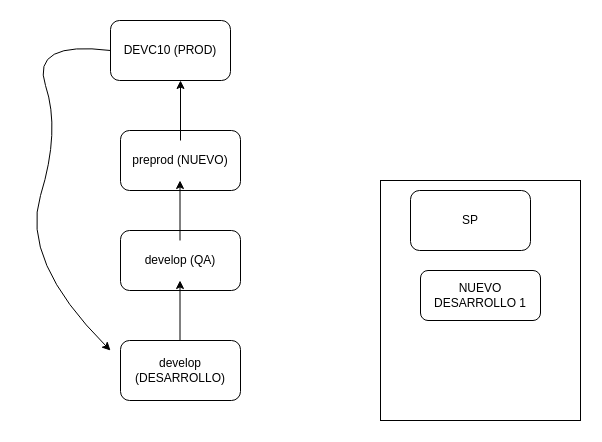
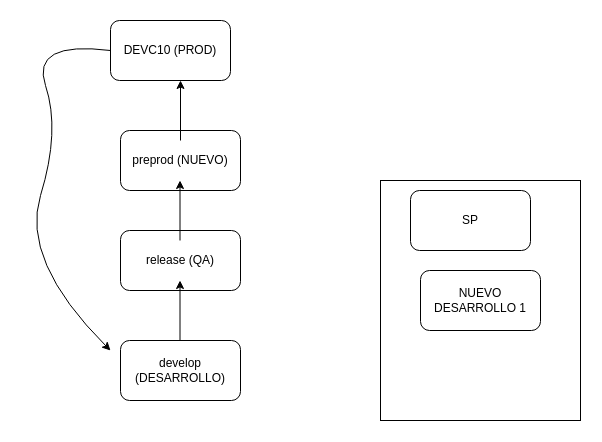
(181, 261) -> (181, 261)
(481, 296) -> (481, 301)
